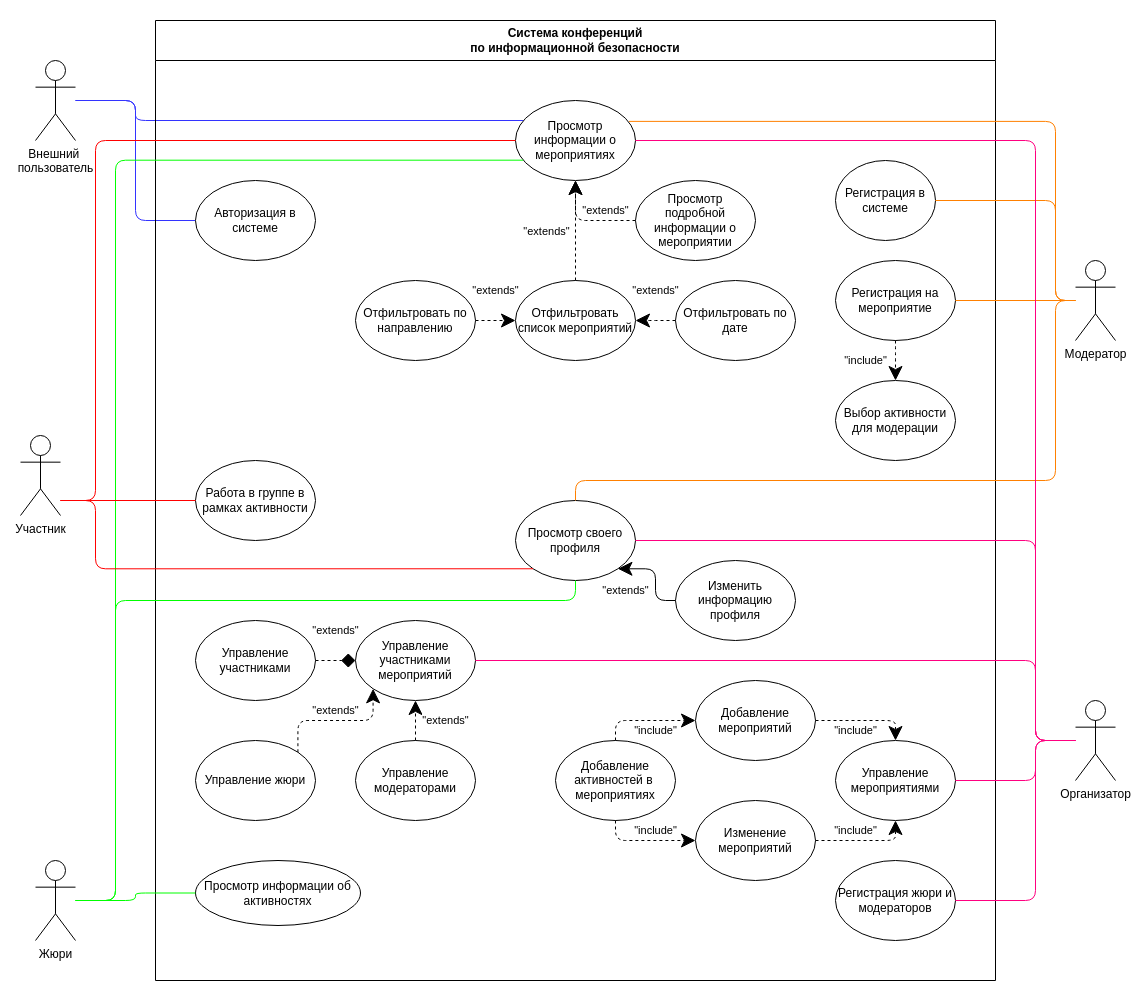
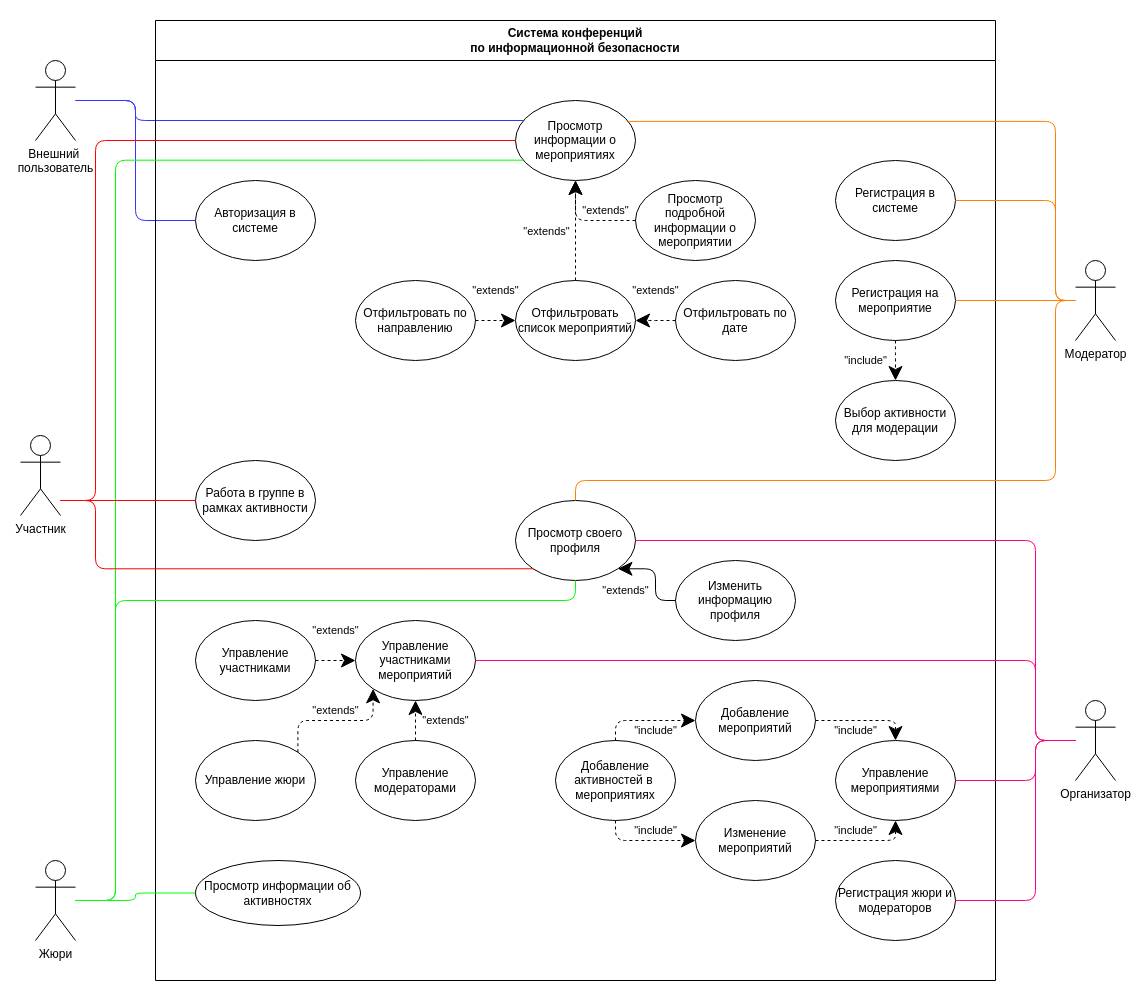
(1035, 145) -> none
(886, 201) -> (896, 201)
(341, 661) -> (342, 661)
